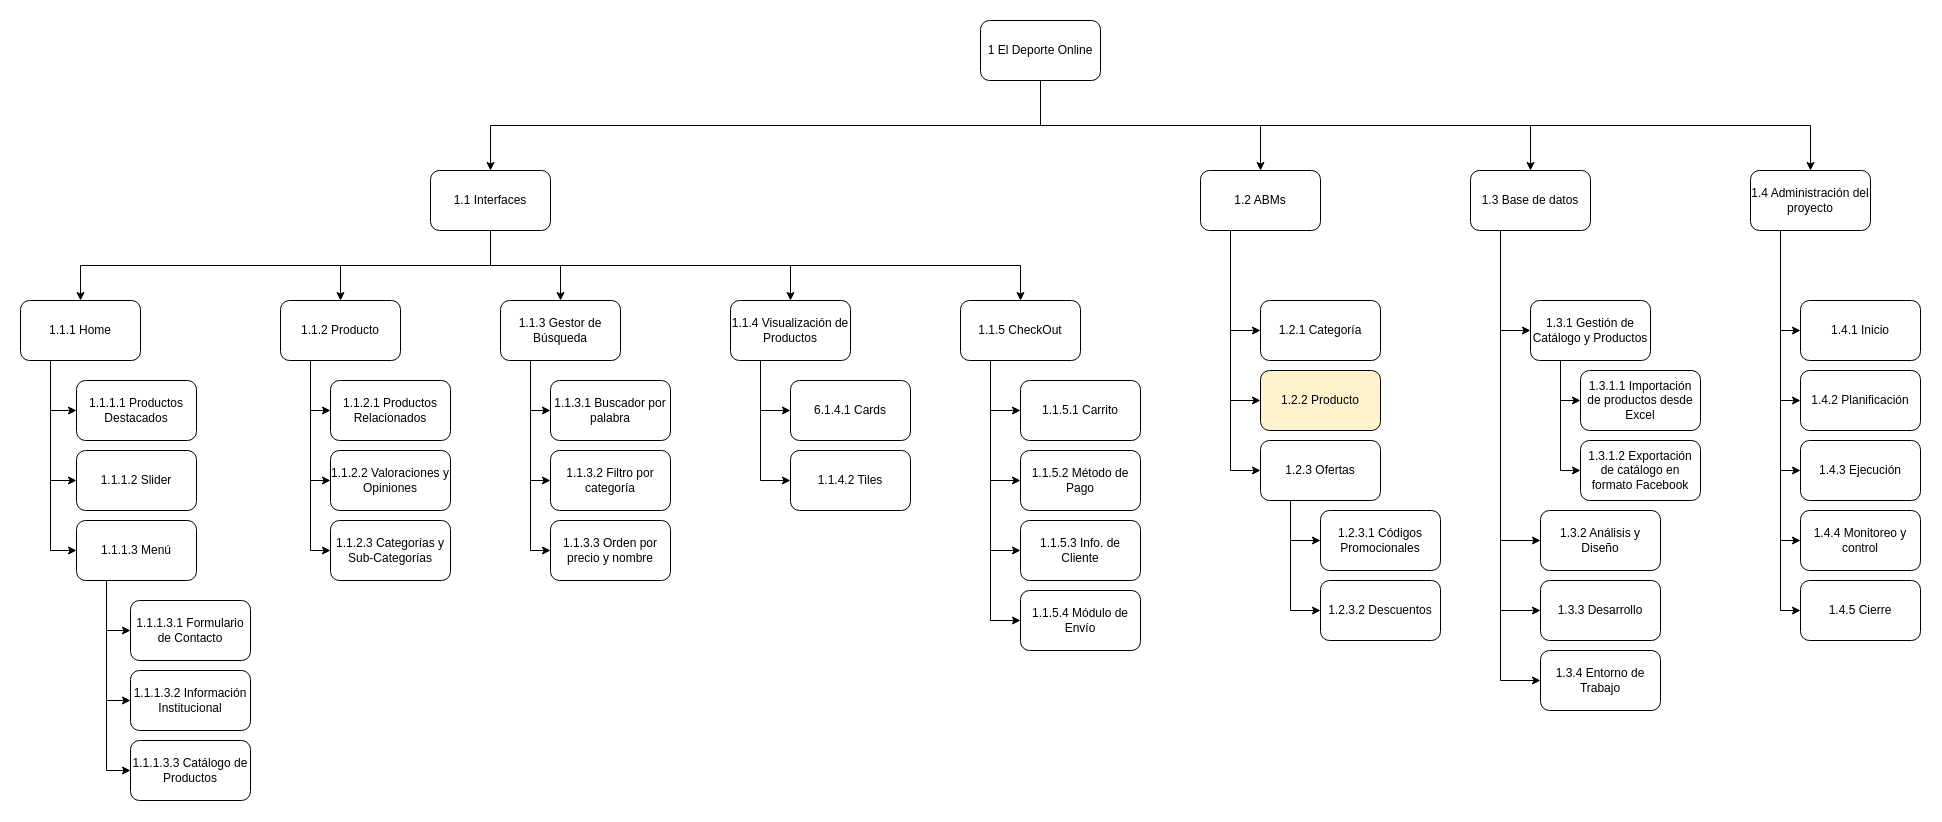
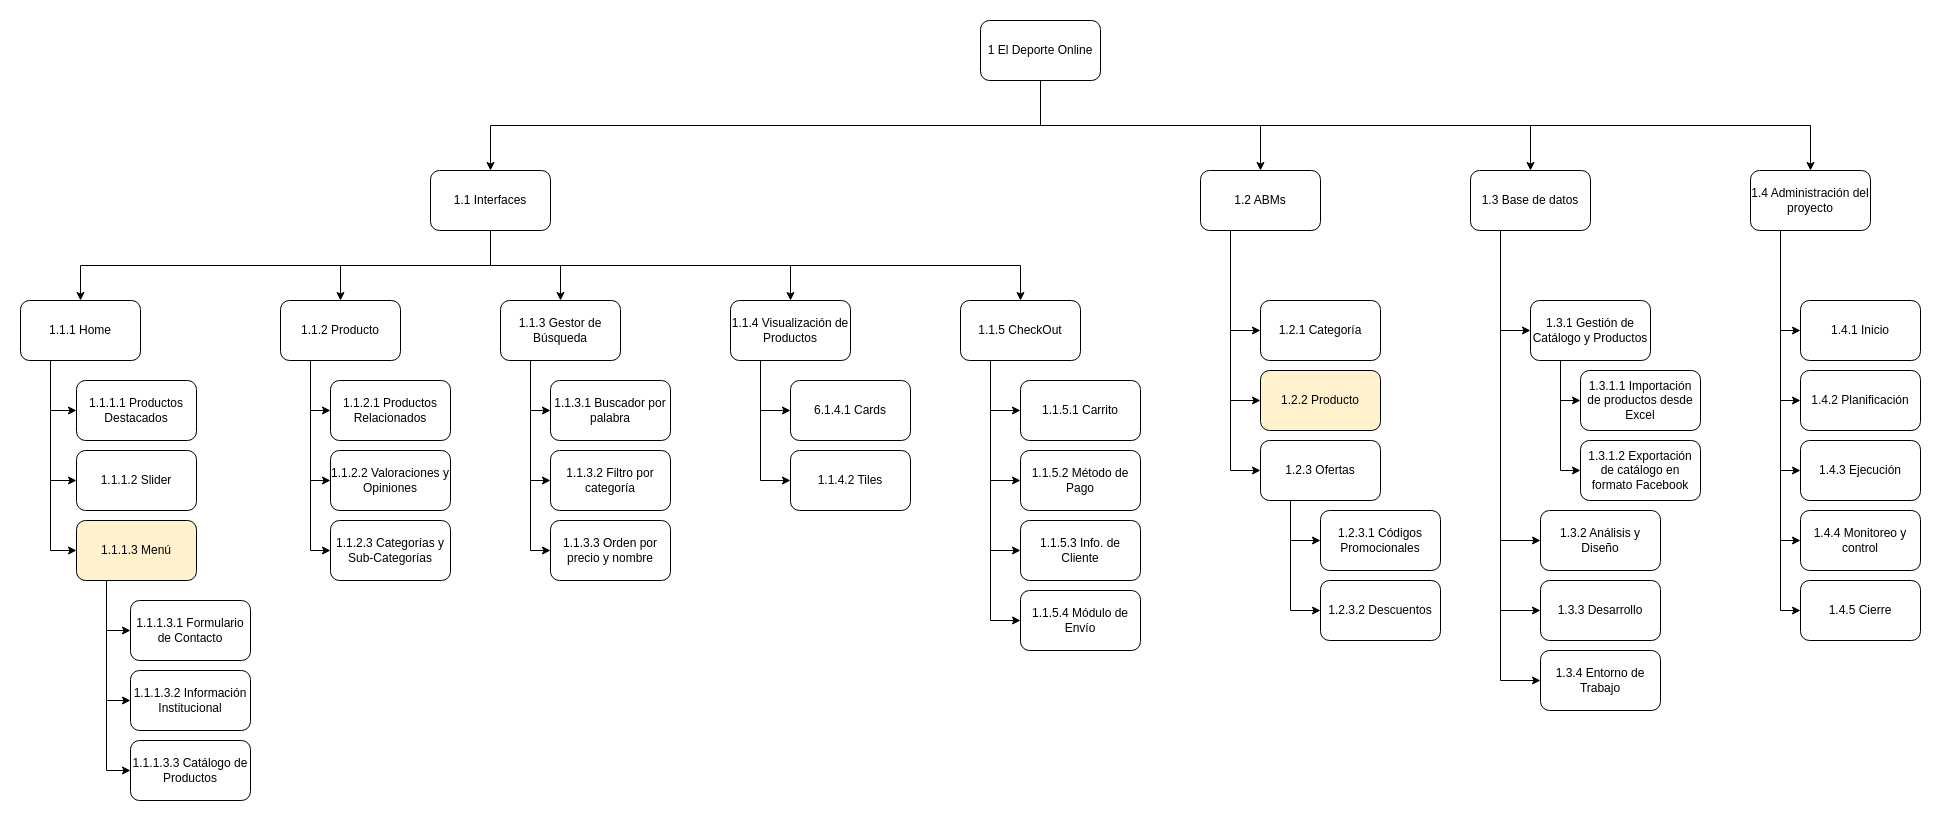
(137, 551) -> (137, 551)
